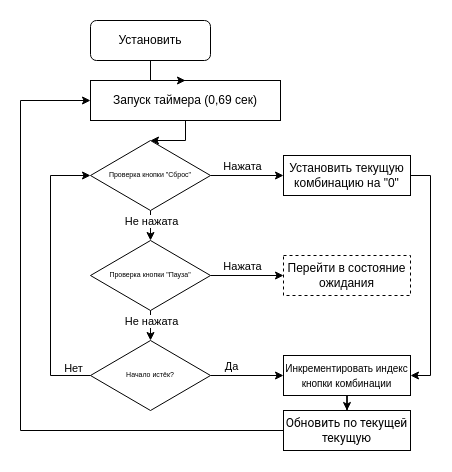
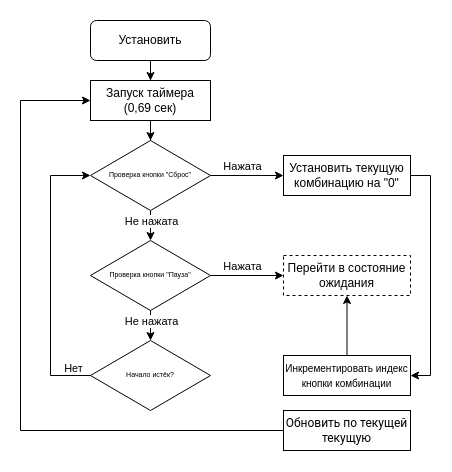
(186, 101) -> (151, 101)
(244, 376) -> none
(347, 395) -> (347, 329)
